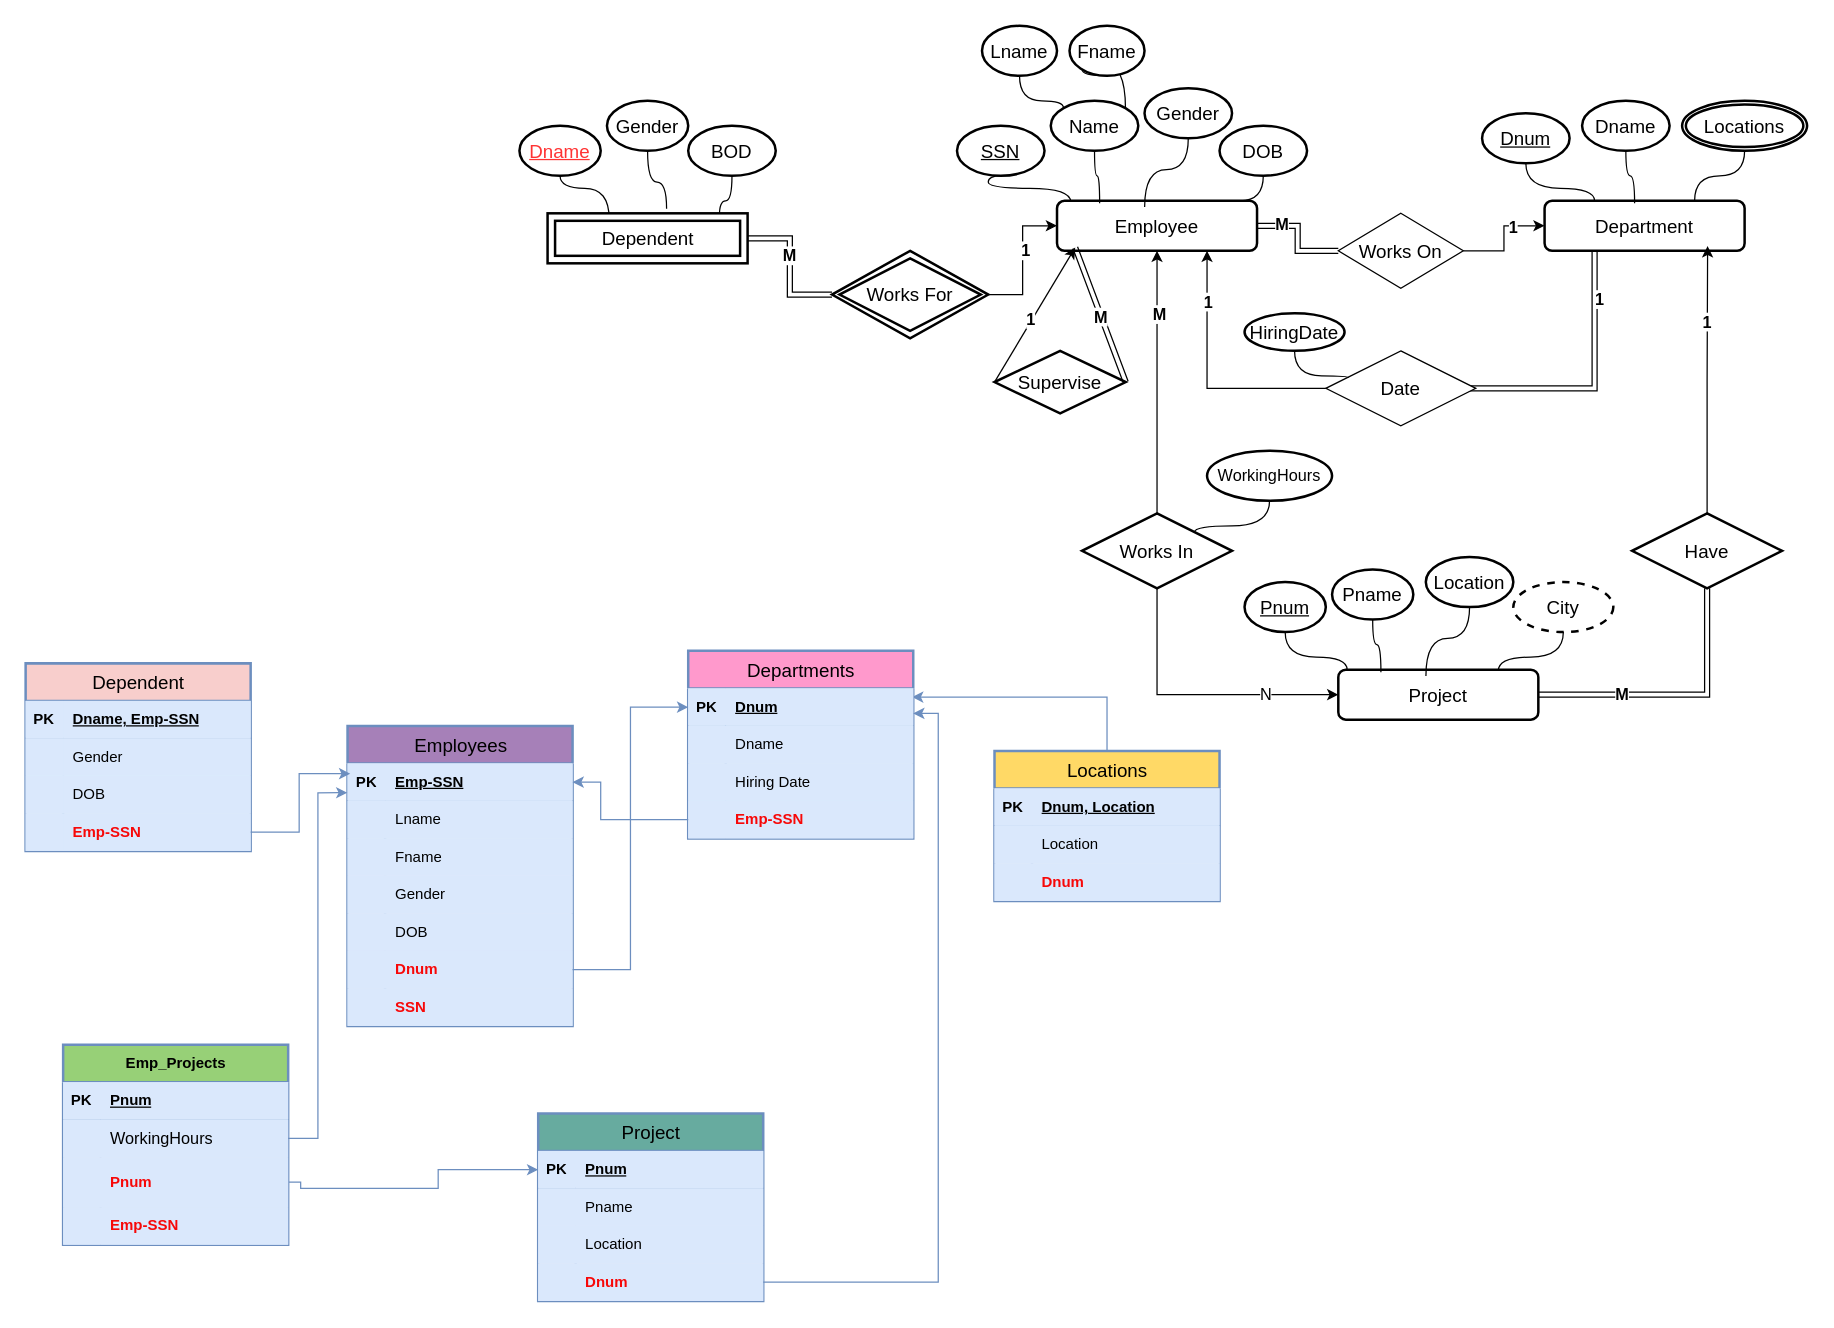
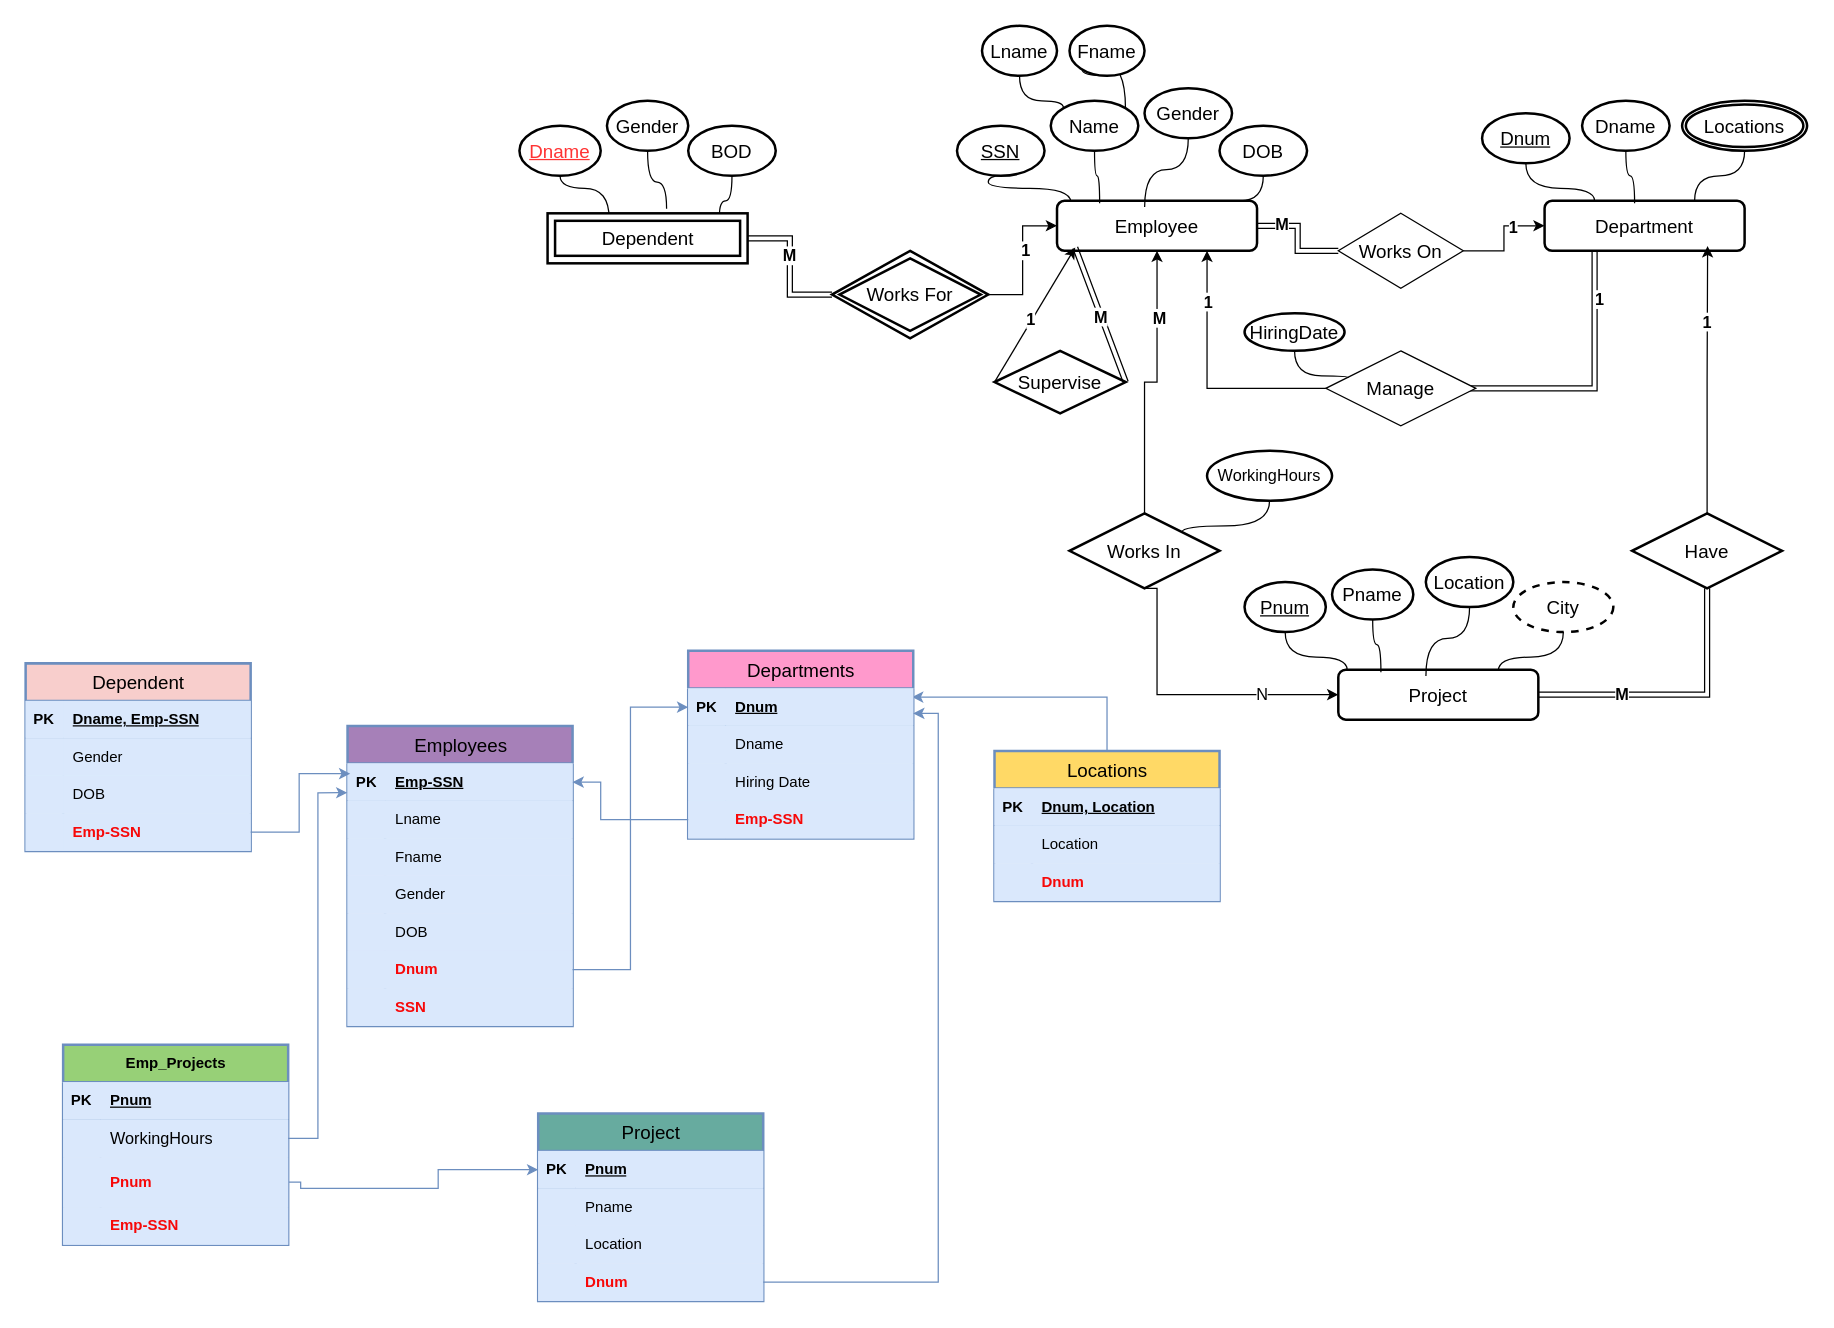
(1401, 388) -> (1401, 388)
(1157, 551) -> (1144, 551)
